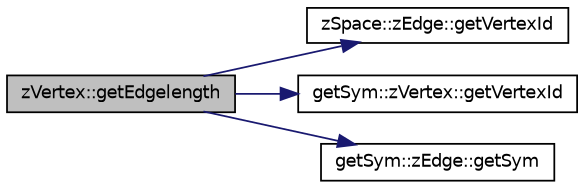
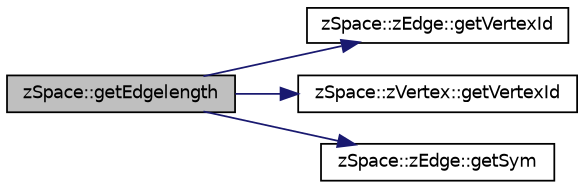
(121, 94) -> (121, 94)
(438, 94) -> (438, 94)
(438, 162) -> (438, 162)
